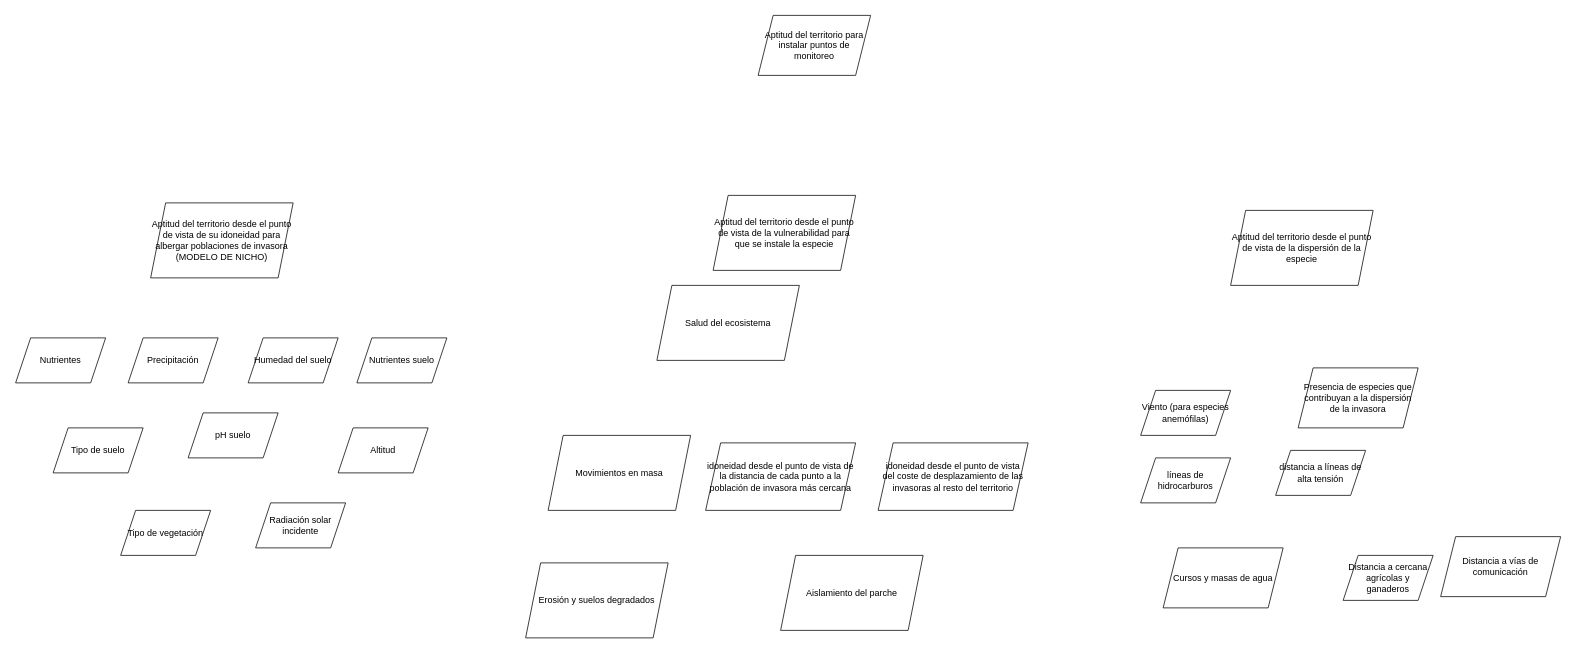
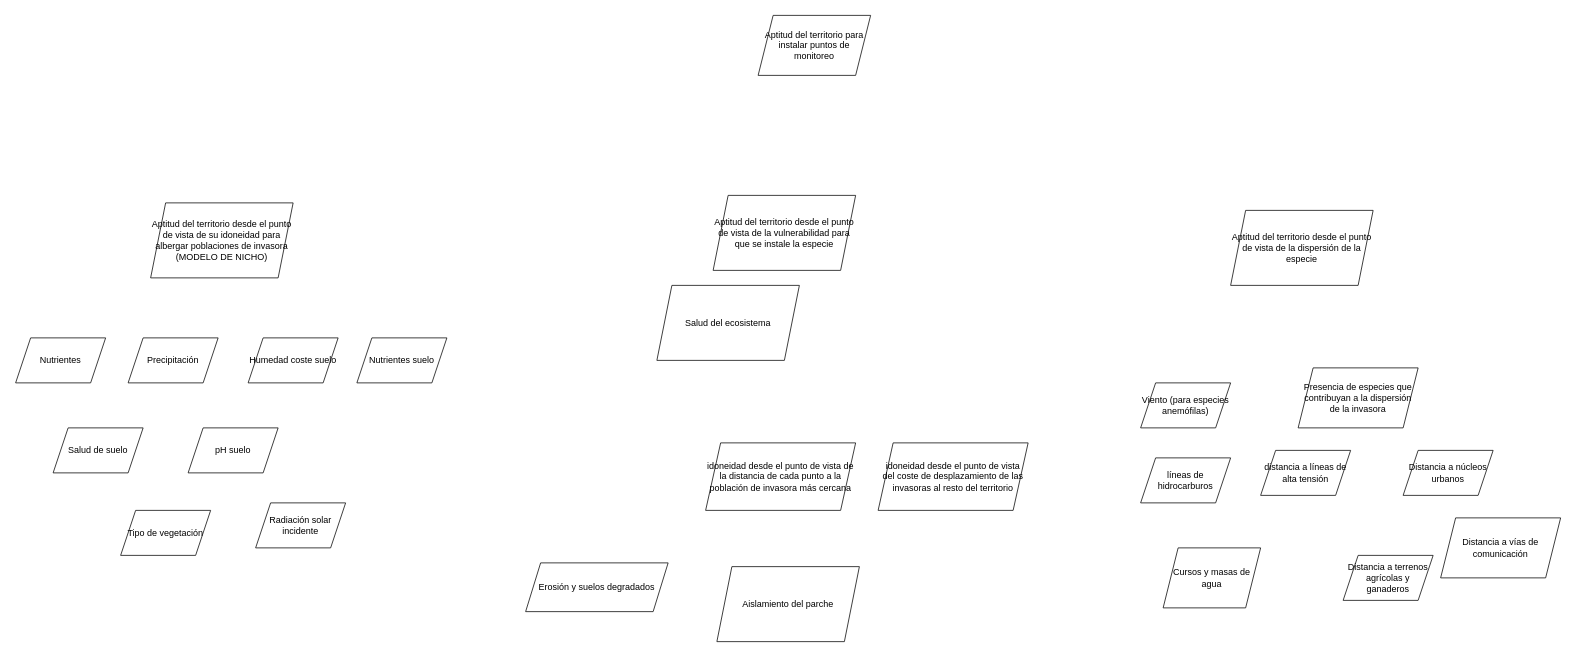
(293, 360) -> (293, 360)
(1185, 413) -> (1185, 405)
(233, 435) -> (233, 450)
(98, 450) -> (98, 450)
(383, 450) -> none
(619, 473) -> none
(1320, 473) -> (1305, 473)
none -> (1448, 473)
(1500, 567) -> (1500, 548)
(1223, 578) -> (1212, 578)
(1388, 578) -> (1388, 578)
(852, 593) -> (788, 604)
(597, 600) -> (597, 587)
